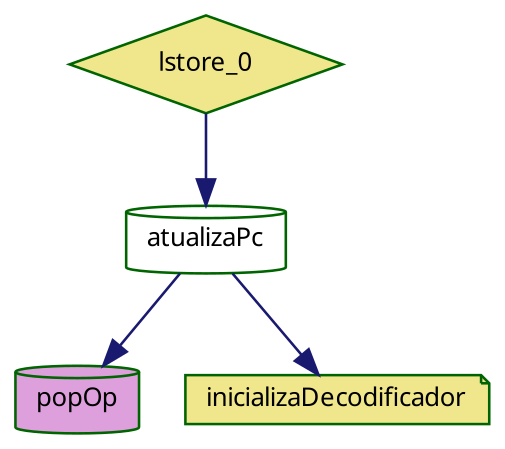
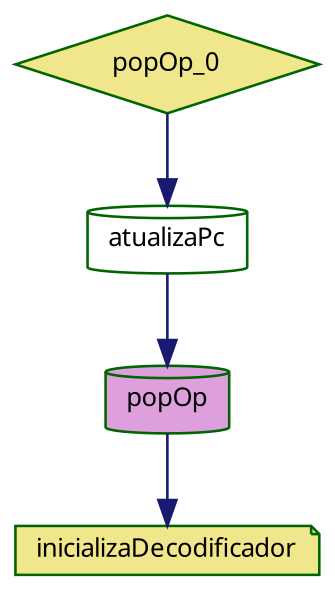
(206, 64) -> (167, 64)
(267, 314) -> (167, 467)
